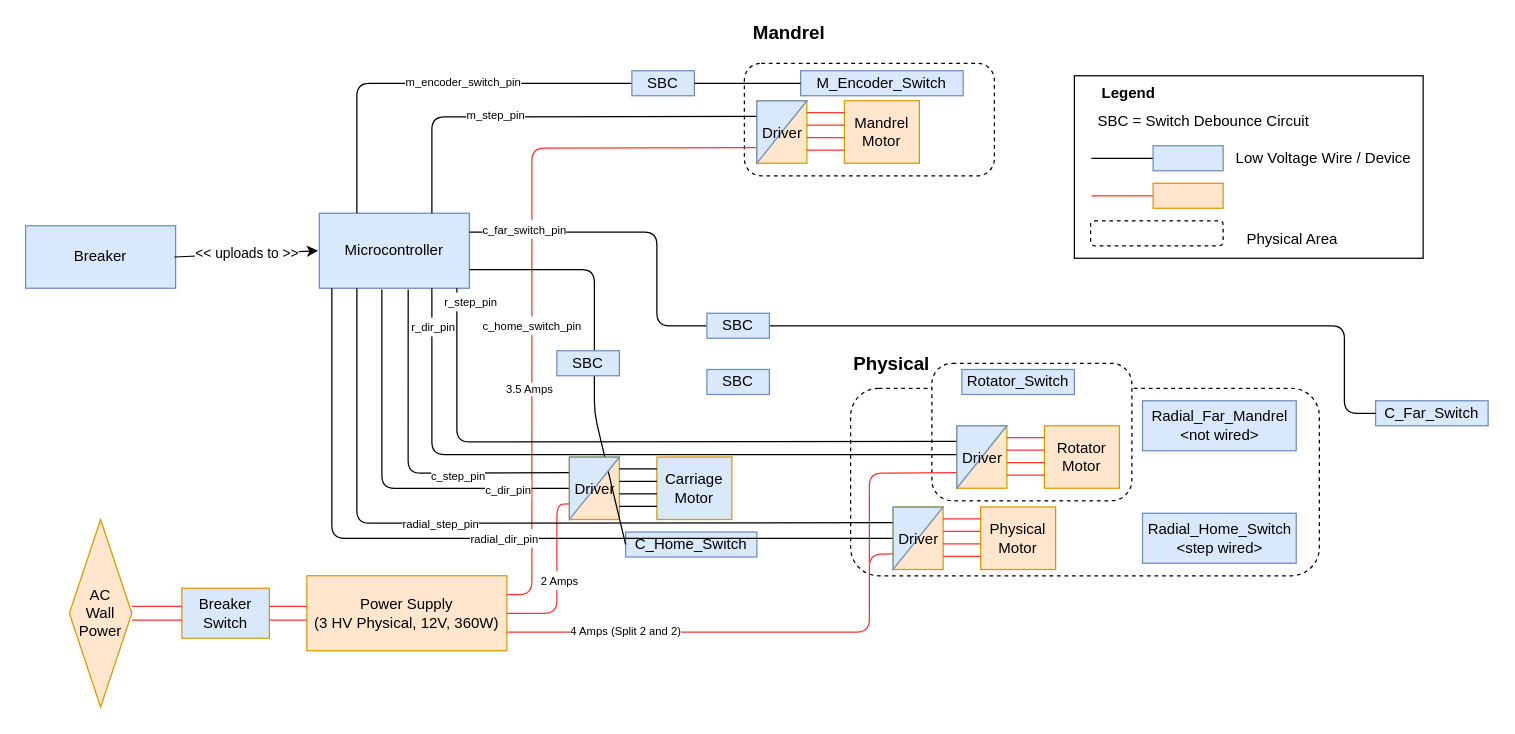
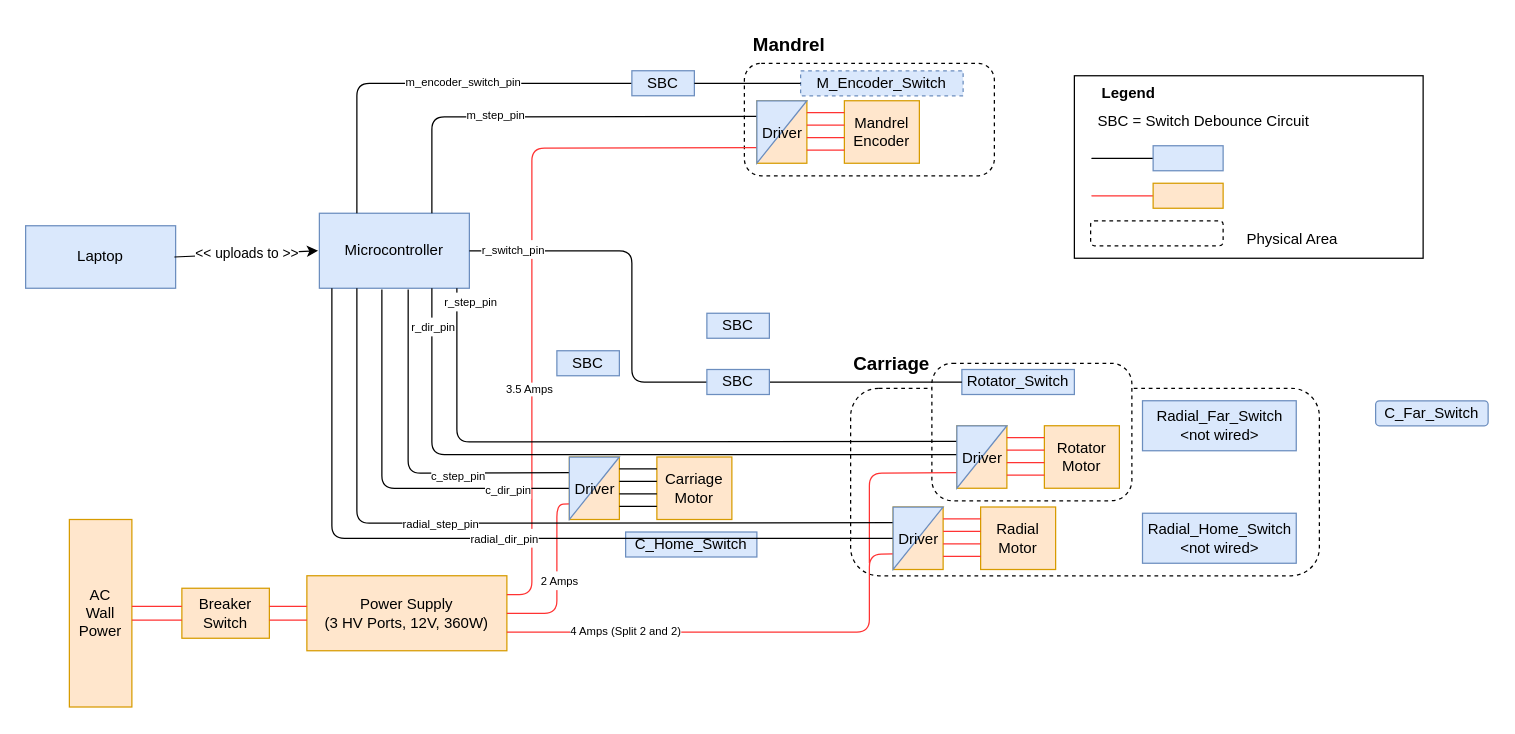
(789, 32) -> (789, 44)
(882, 83) -> (882, 83)
(882, 132) -> (882, 132)
(1323, 158) -> none
(101, 257) -> (101, 257)
(567, 269) -> none
none -> (632, 272)
(1104, 326) -> none
(892, 363) -> (892, 363)
(1432, 413) -> (1432, 413)
(1220, 426) -> (1220, 426)
(694, 488) -> (694, 488)
(1018, 538) -> (1018, 538)
(1220, 538) -> (1220, 538)
(101, 613) -> (101, 613)
(226, 613) -> (226, 613)
(407, 613) -> (407, 613)
